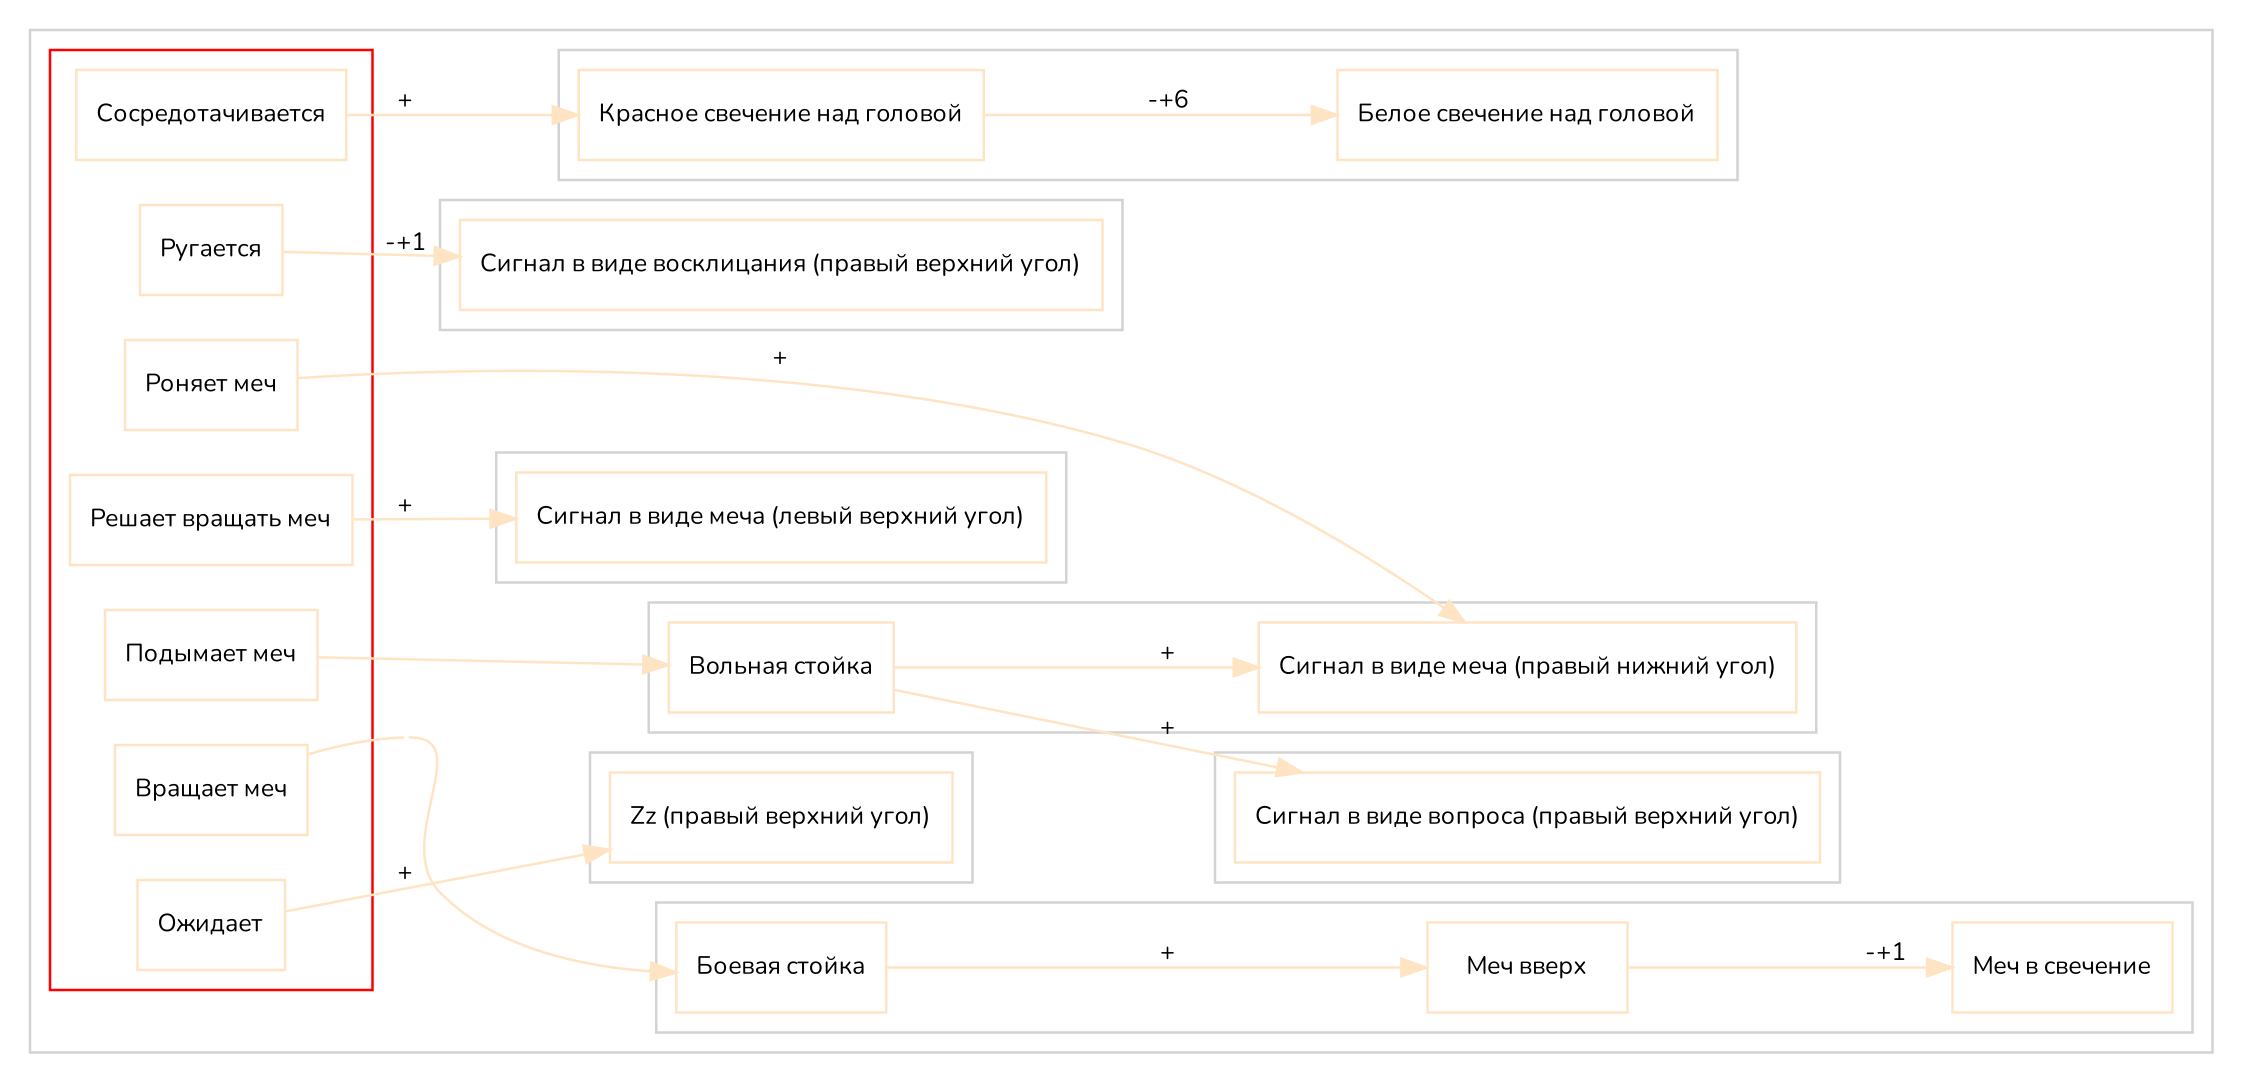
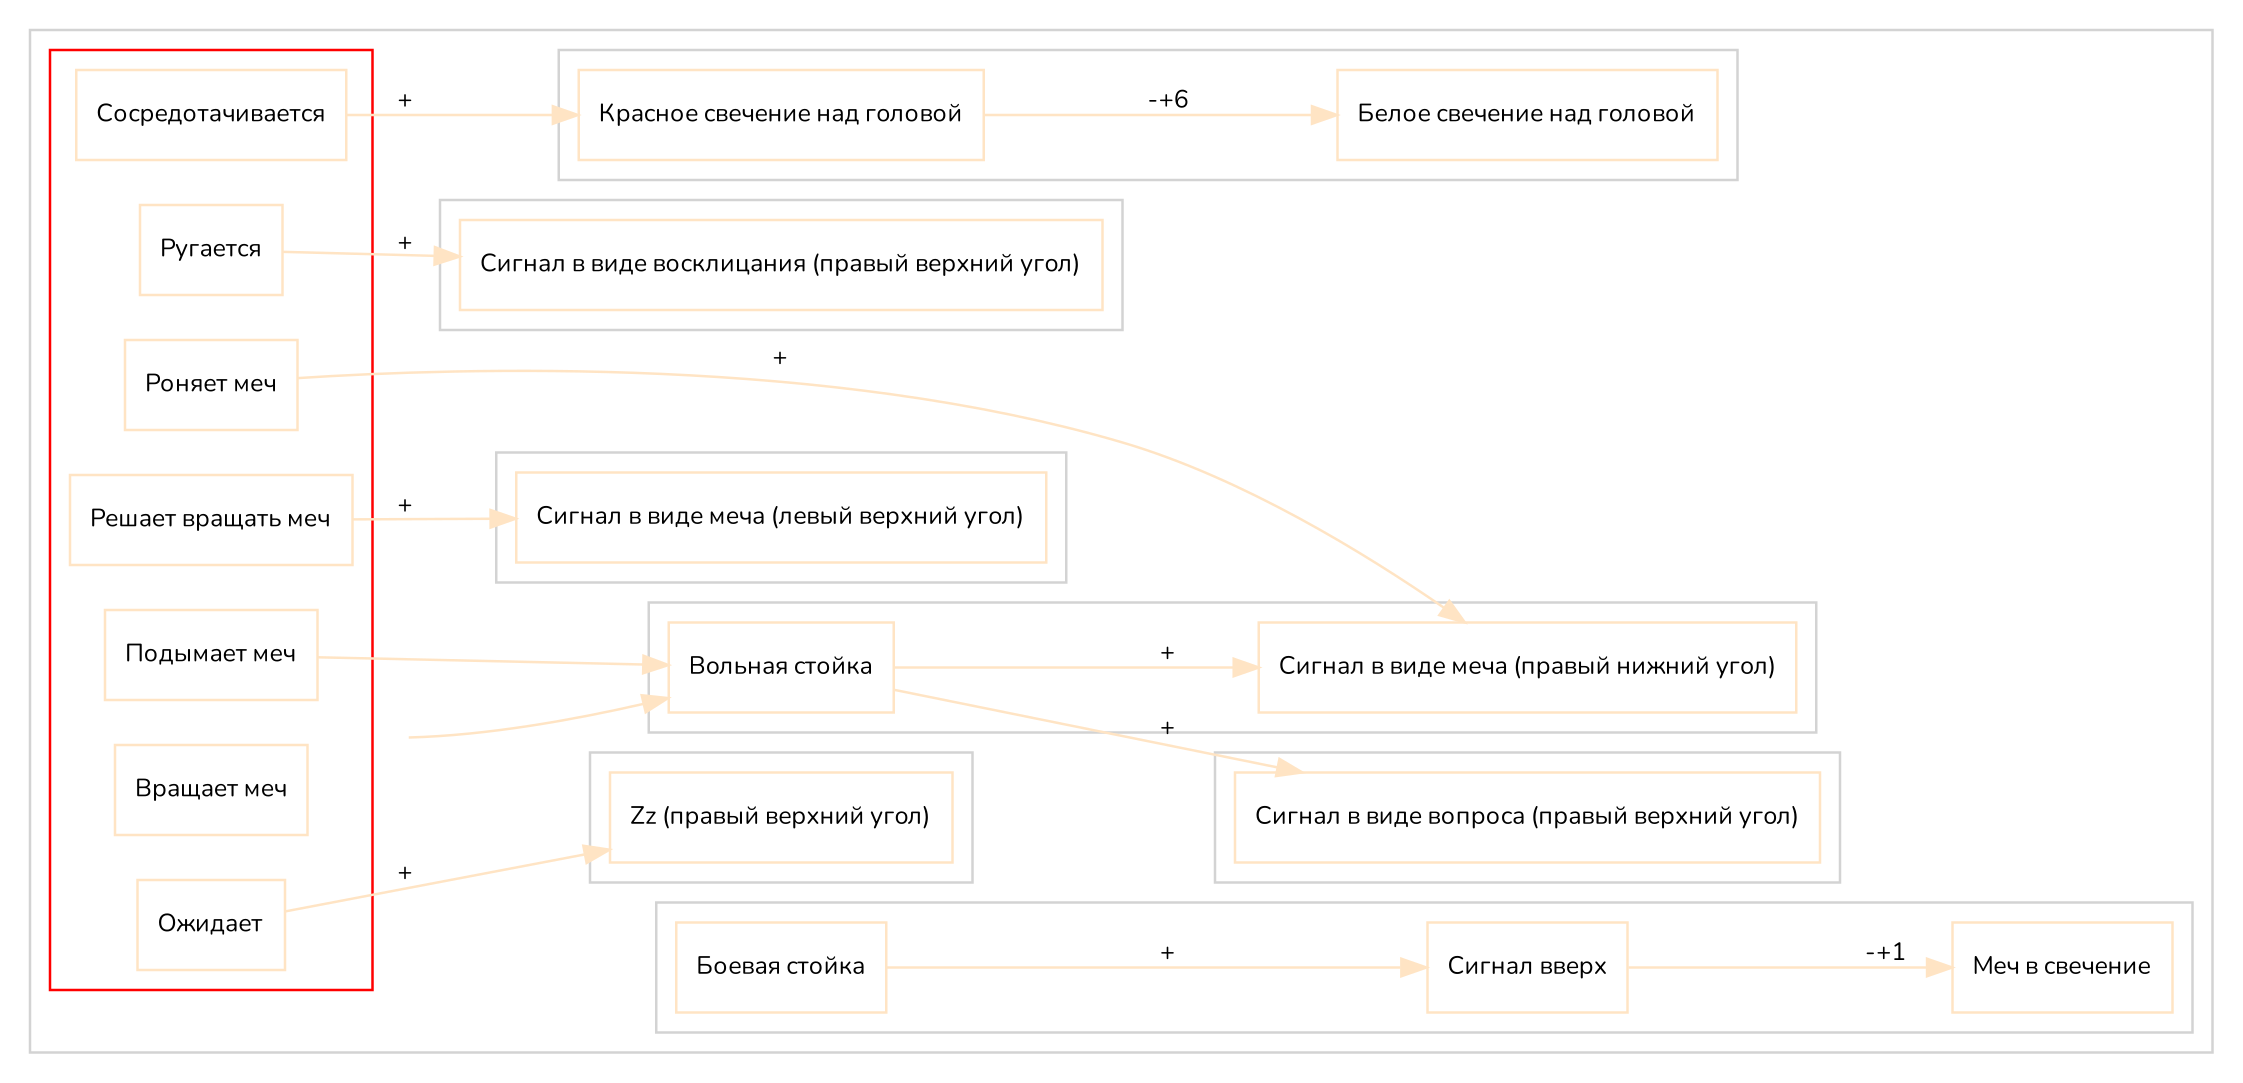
(406, 244) -> (406, 244)
(355, 743) -> (527, 726)
(1528, 968) -> (1528, 968)
